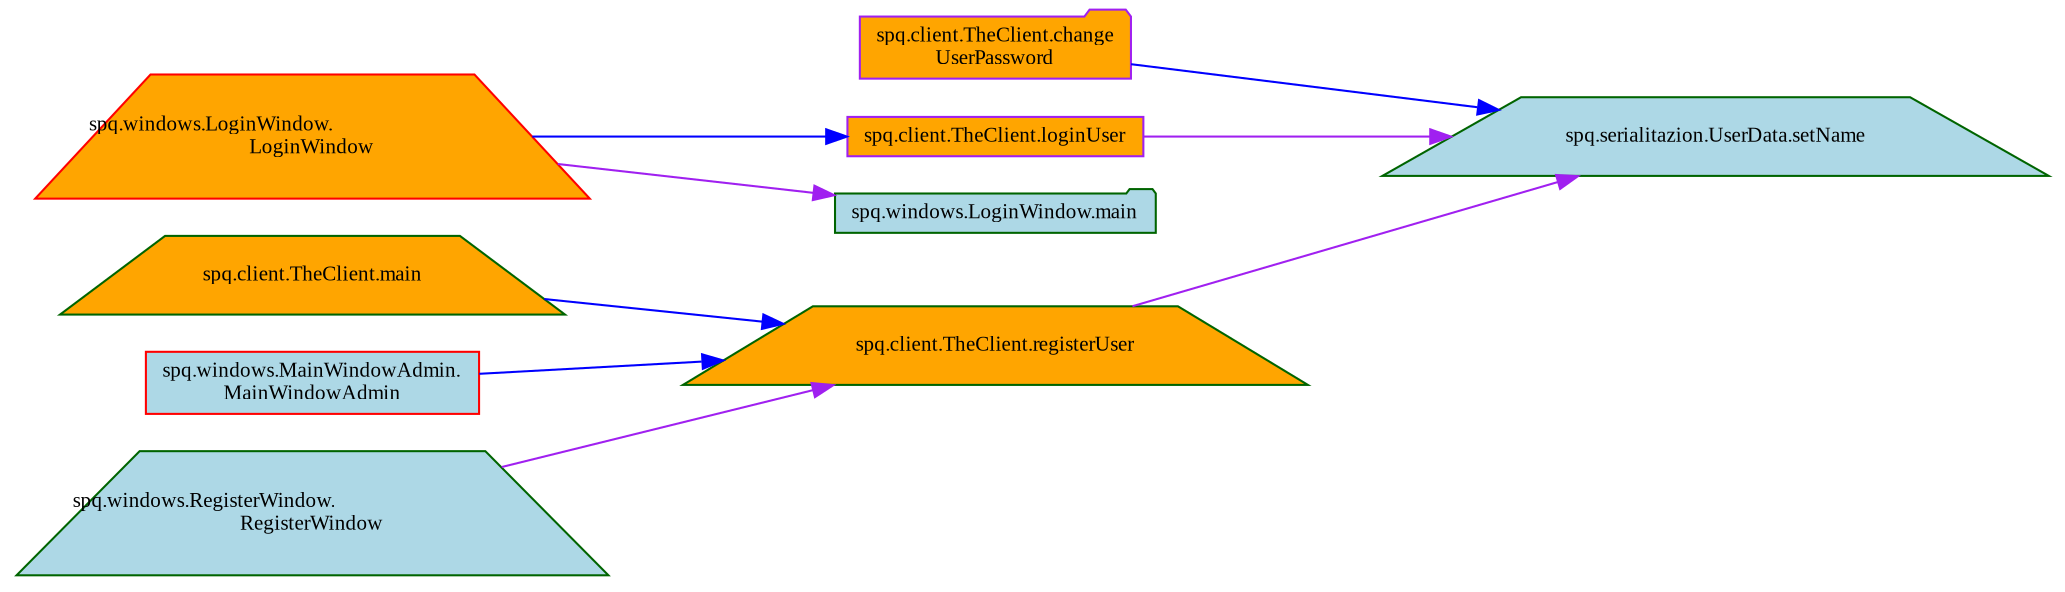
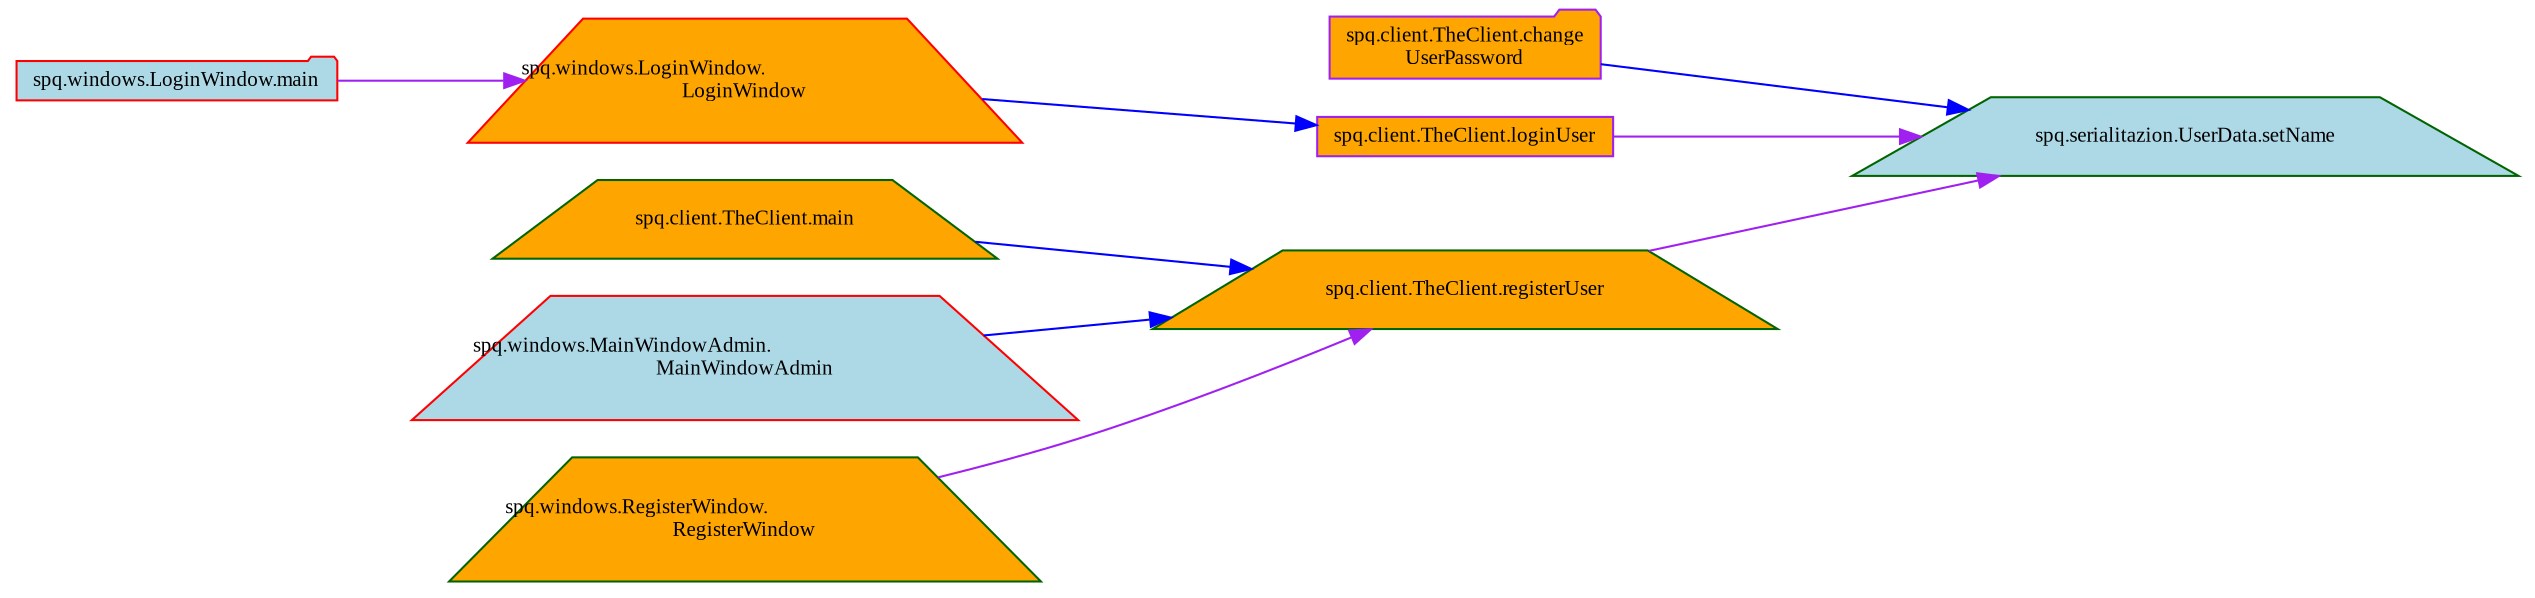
(686, 178) -> (421, 81)
(995, 213) -> (177, 81)
(312, 383) -> (745, 358)
(312, 513) -> (745, 519)
